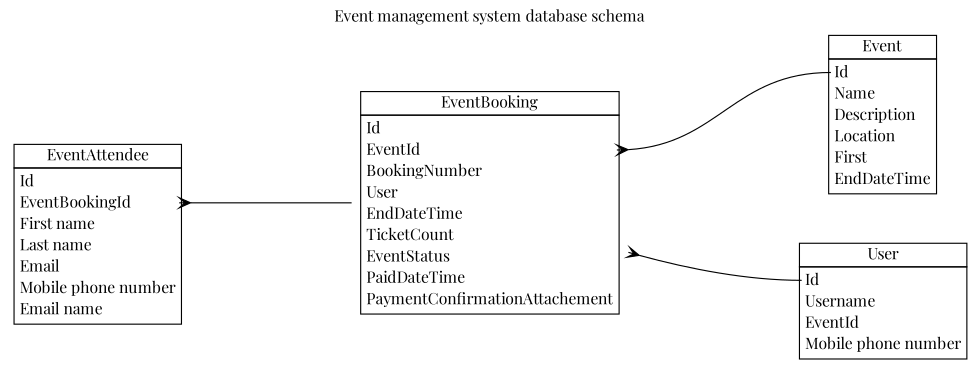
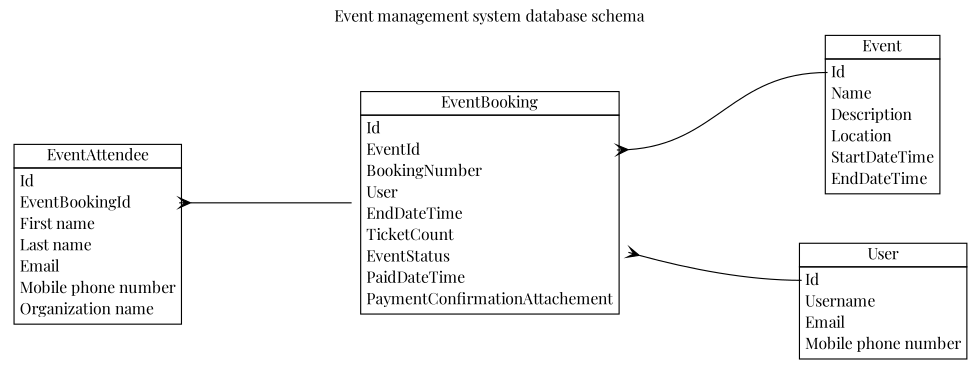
(851, 158) -> (883, 158)
(61, 310) -> (87, 310)
(833, 323) -> (825, 323)
